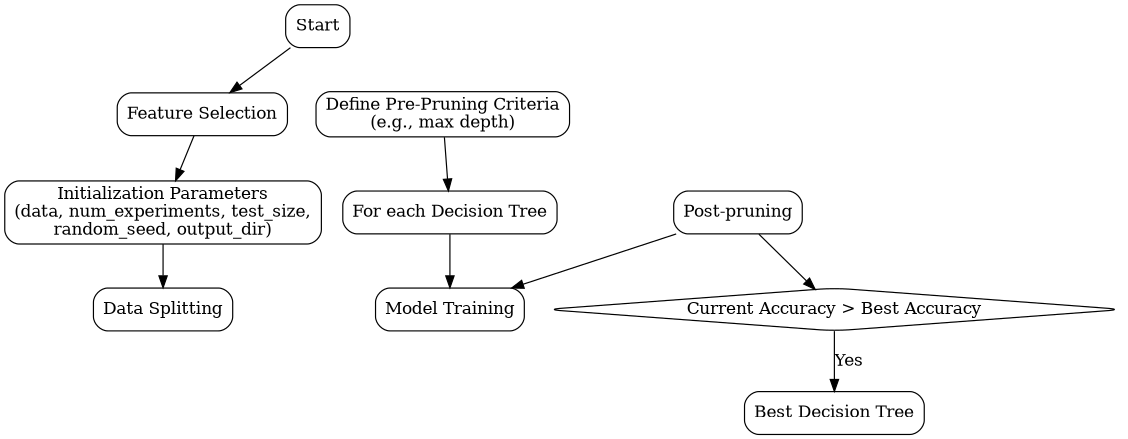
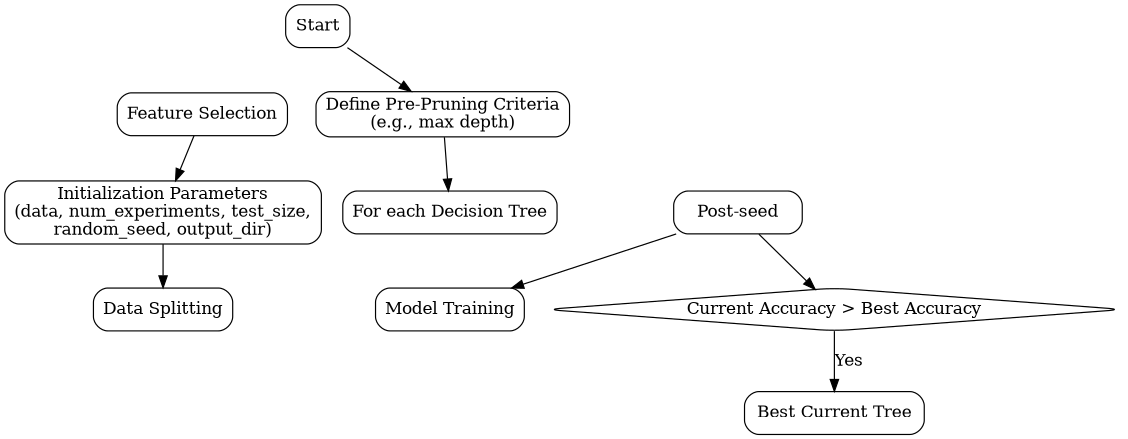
(265, 66) -> (374, 66)
(738, 212) -> (738, 212)
(450, 255) -> none
(834, 413) -> (834, 413)
